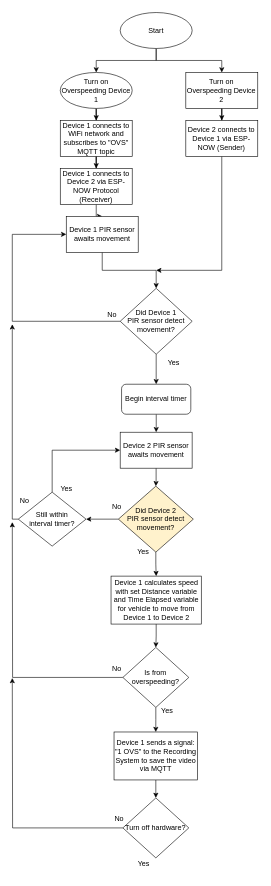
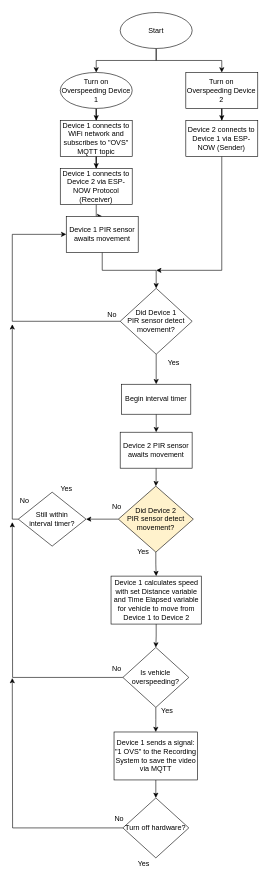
(156, 399) -> (156, 399)
(52, 450) -> none
(156, 678) -> (156, 678)
